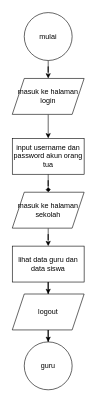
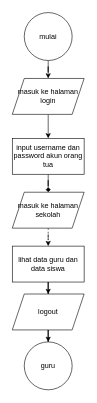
(48, 239) -> (48, 239)
